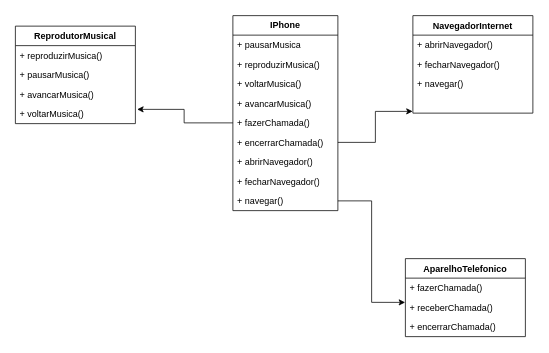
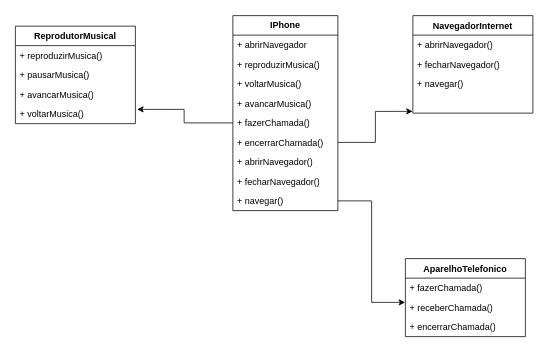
(270, 46) -> (275, 46)
